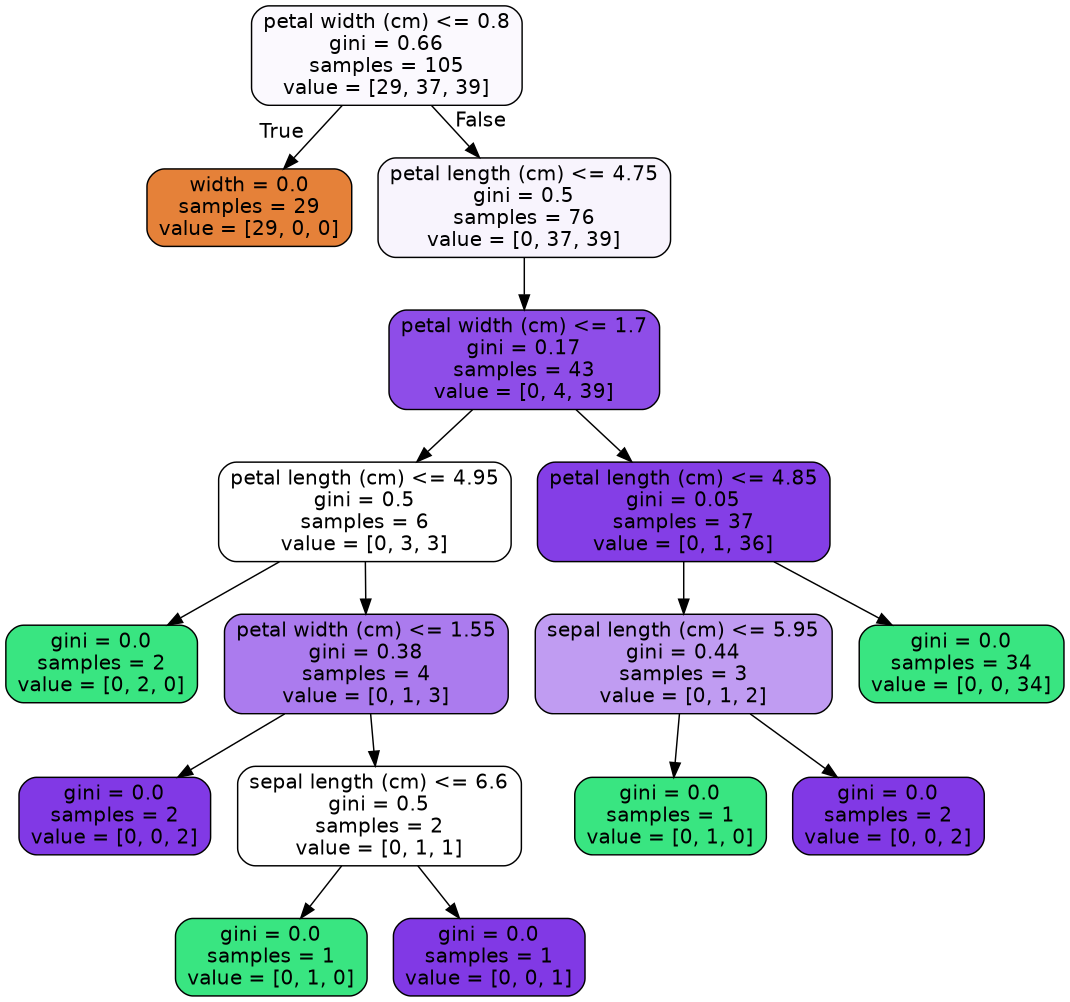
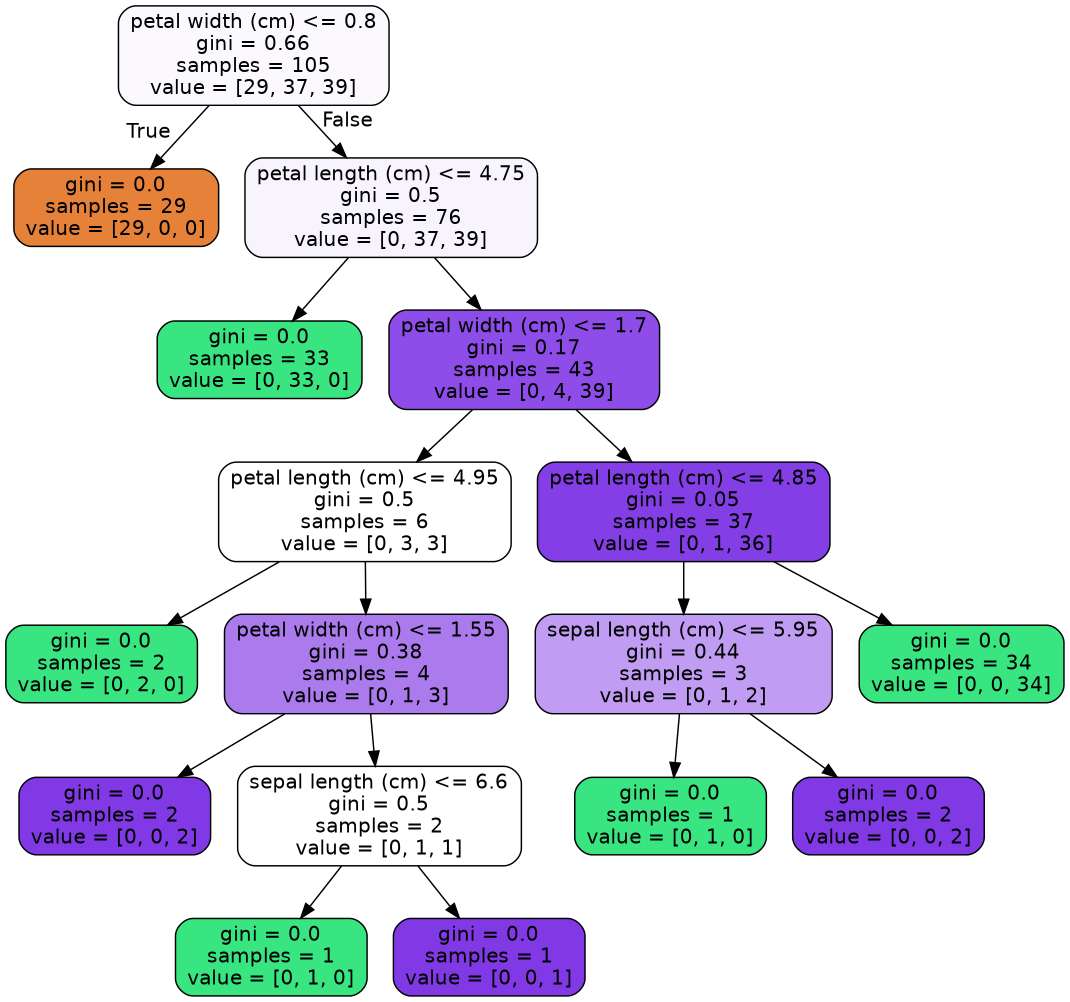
(249, 208) -> (116, 208)
none -> (260, 360)
